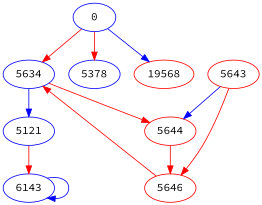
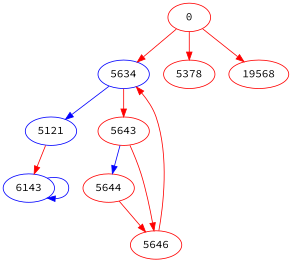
(94, 17) -> (189, 17)
(125, 43) -> (220, 43)
(94, 74) -> (189, 74)
(95, 102) -> (124, 99)
